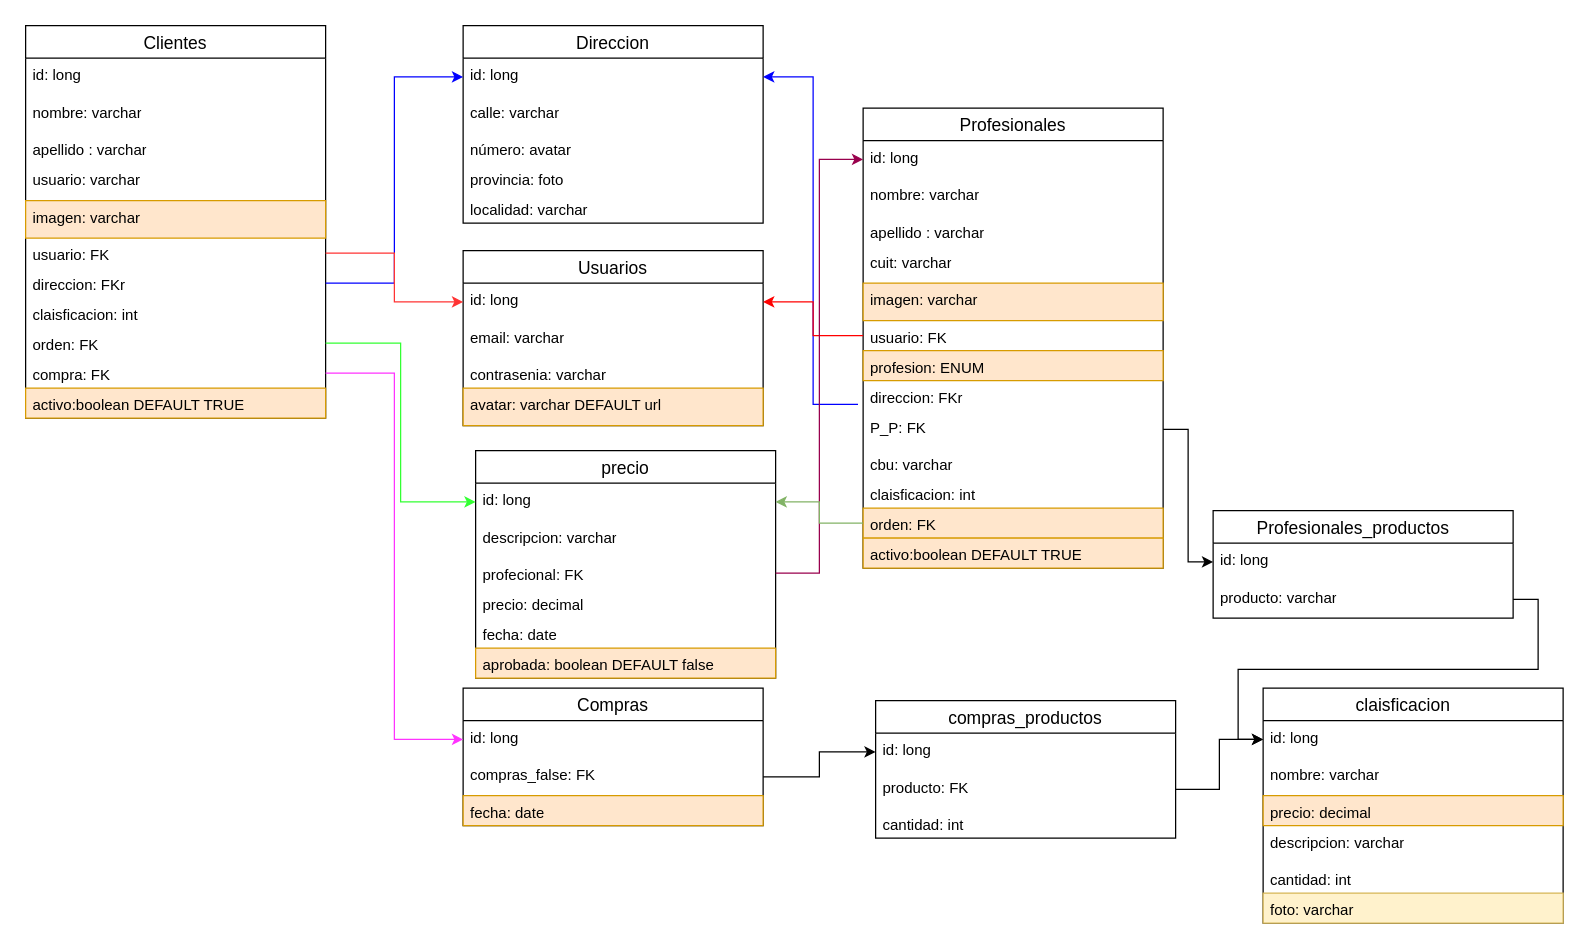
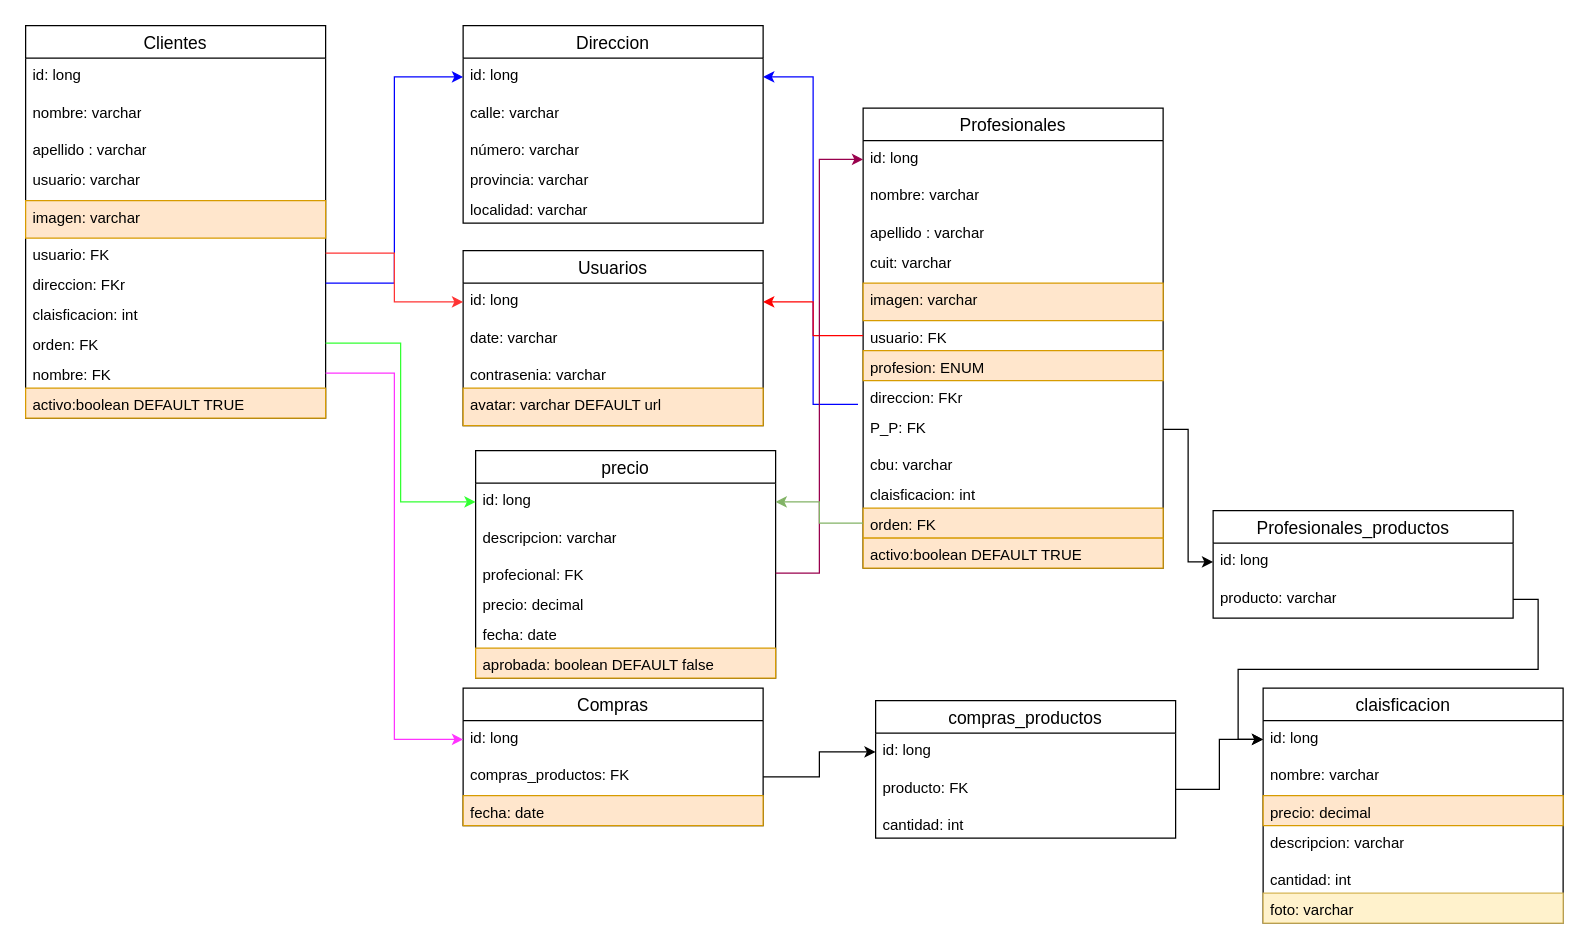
(526, 151) -> (530, 151)
(526, 181) -> (538, 181)
(522, 338) -> (521, 338)
(71, 376) -> (71, 376)
(536, 776) -> (555, 776)
